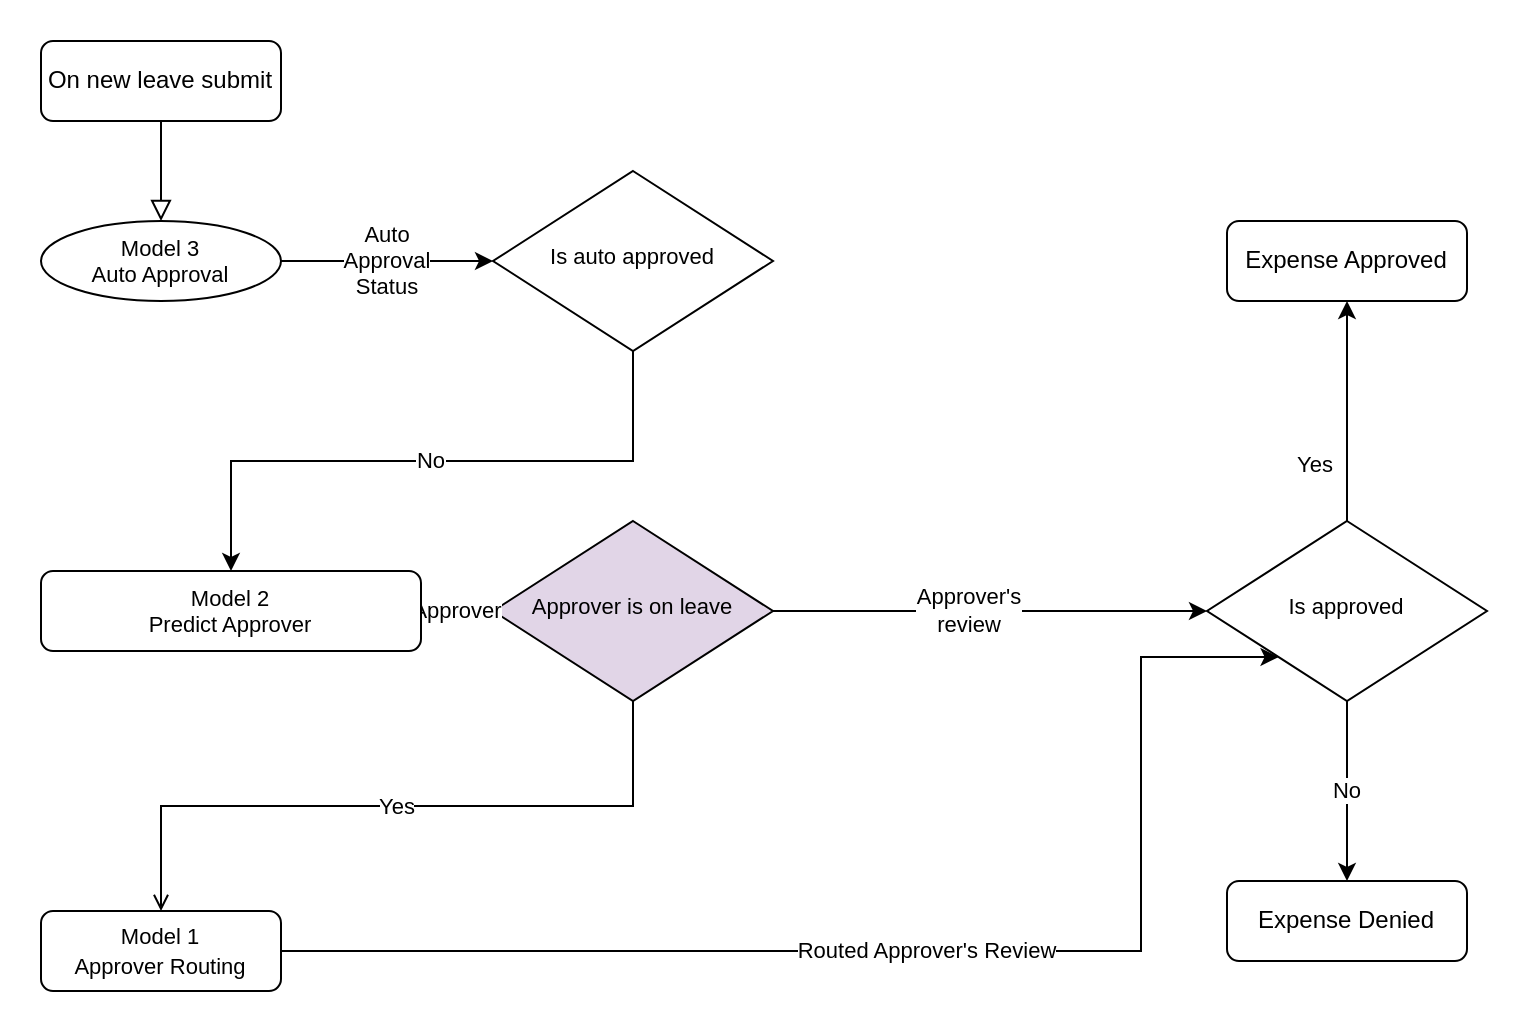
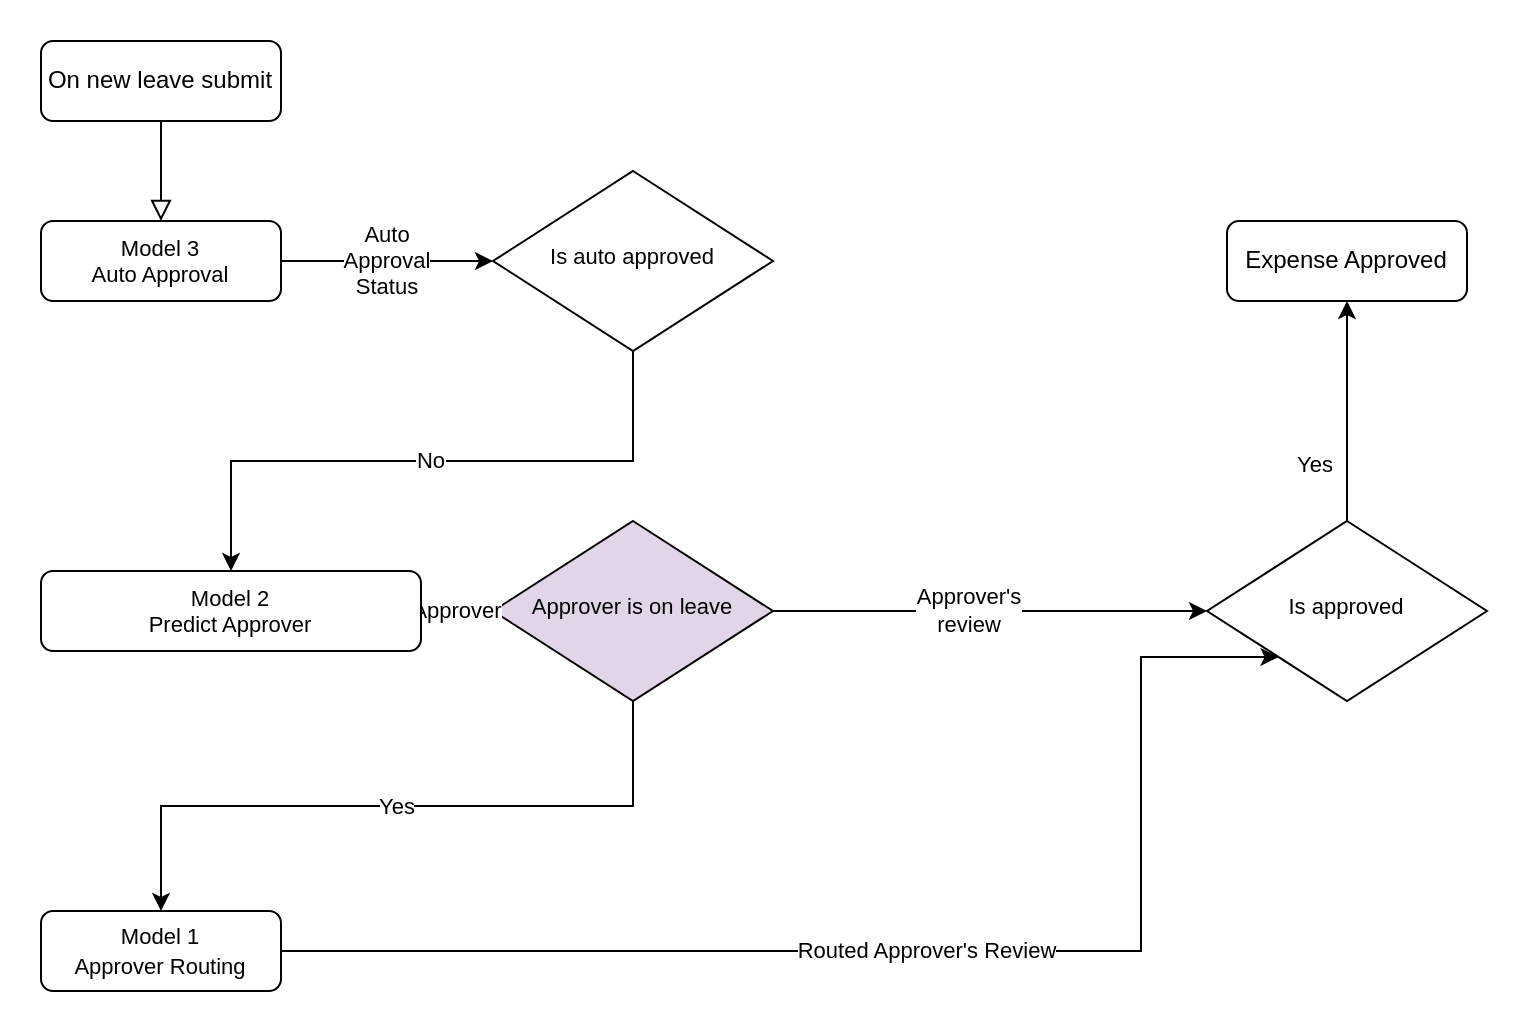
(161, 261) -> (161, 261)
(1347, 784) -> none
(161, 898) -> (161, 896)
(1347, 921) -> none
